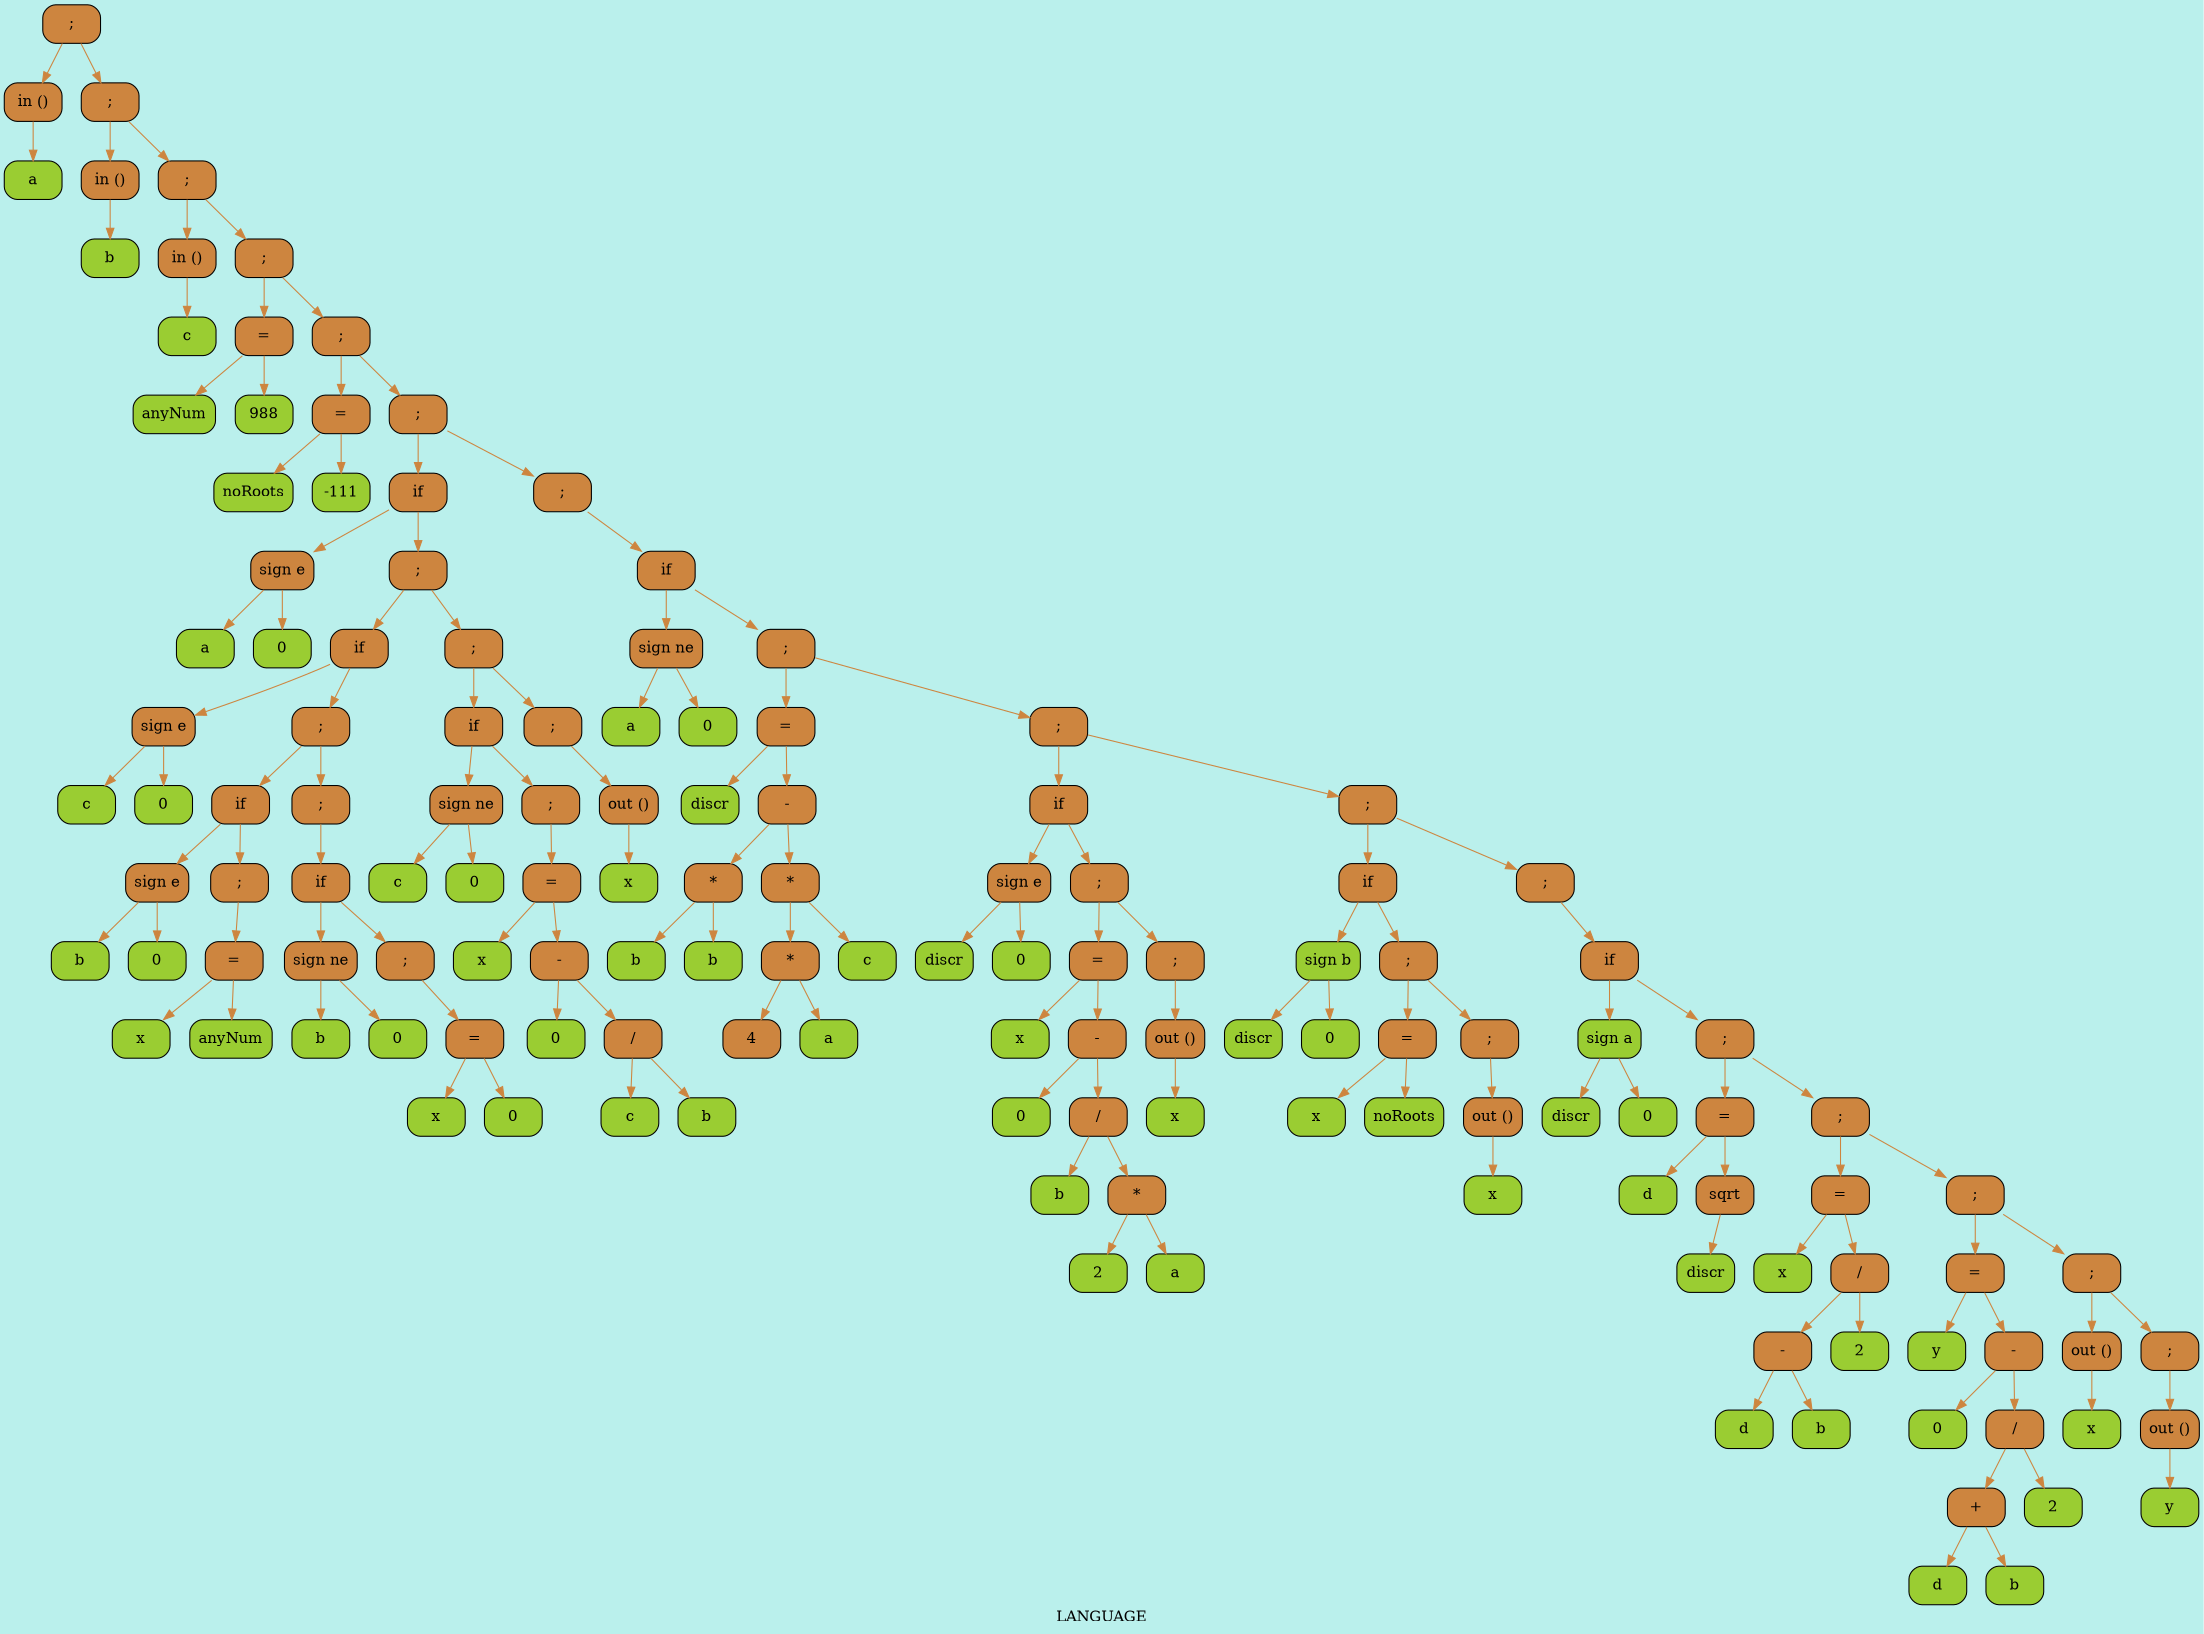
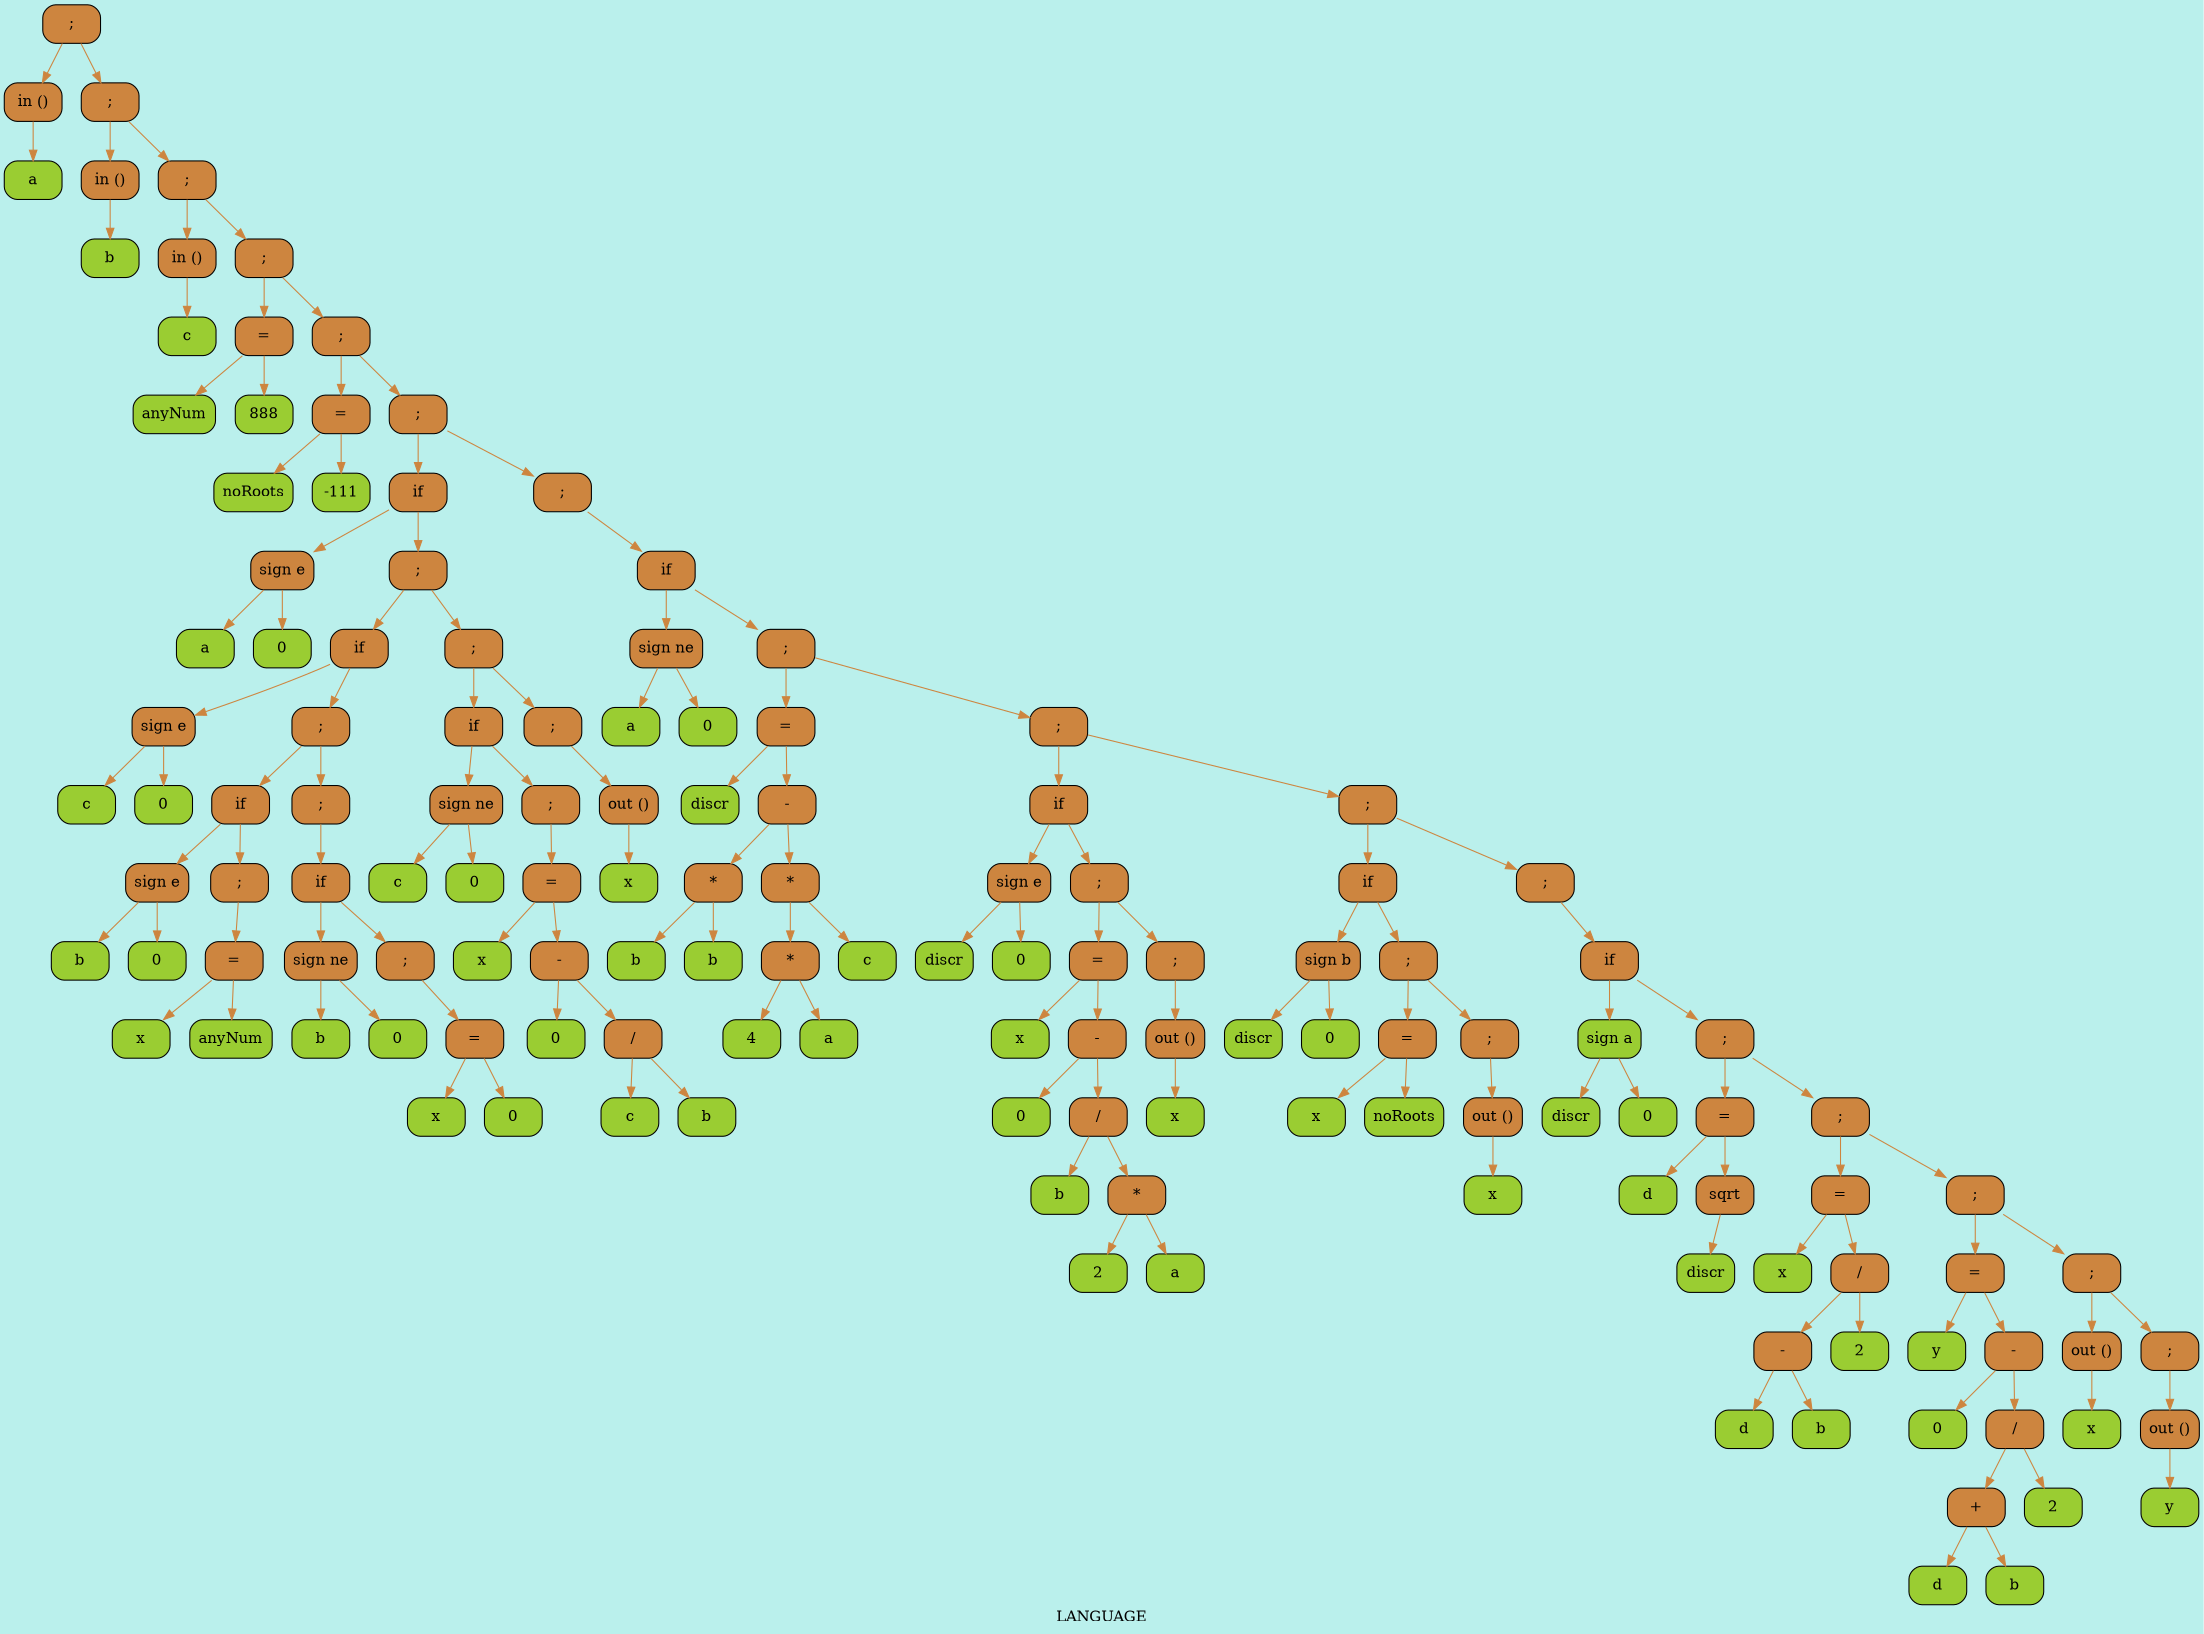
(264, 414) -> (264, 414)
(1328, 961) -> (1328, 961)
(752, 1039) -> (752, 1039)
